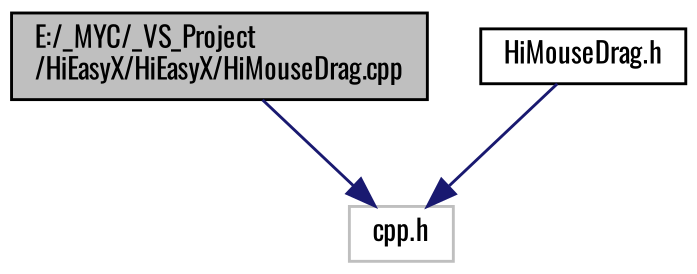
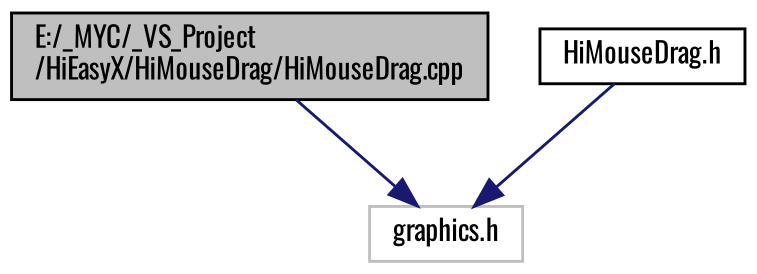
(219, 56) -> (250, 56)
(401, 234) -> (446, 234)
